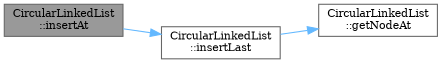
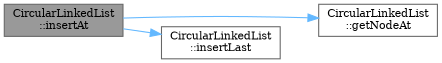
(294, 32) -> (215, 16)
